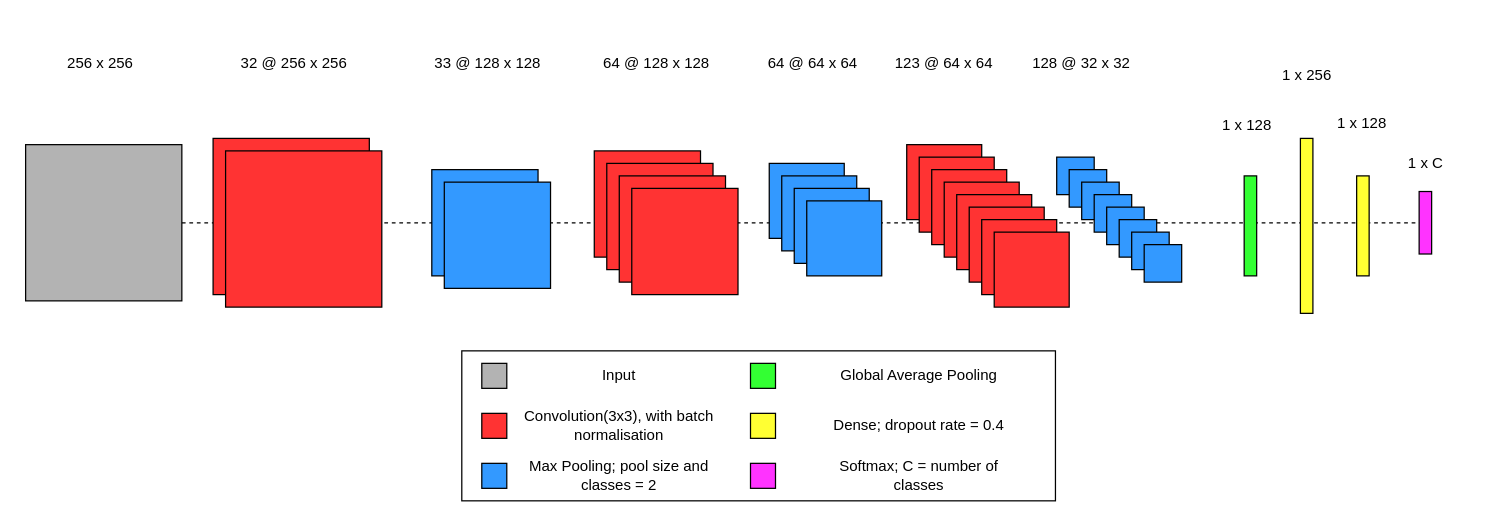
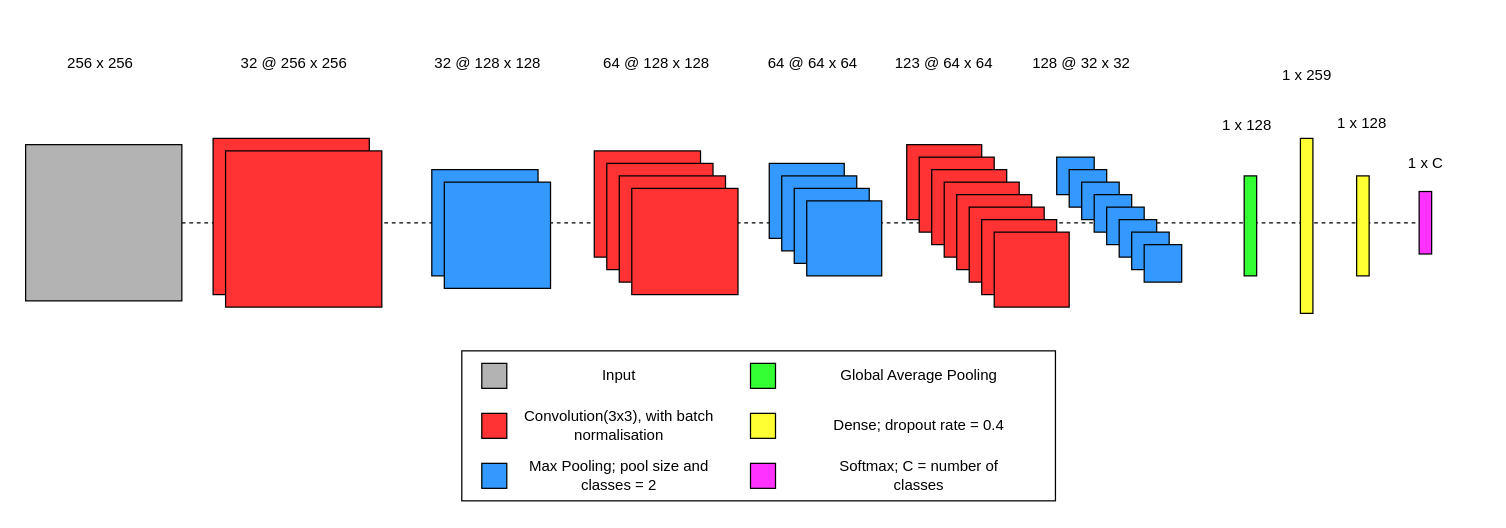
(488, 63) -> (488, 63)
(1308, 76) -> (1308, 76)
